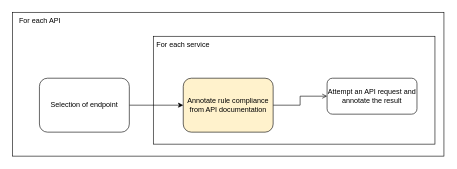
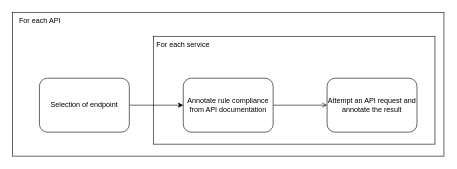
(372, 96) -> (372, 105)
(228, 105) -> (228, 105)
